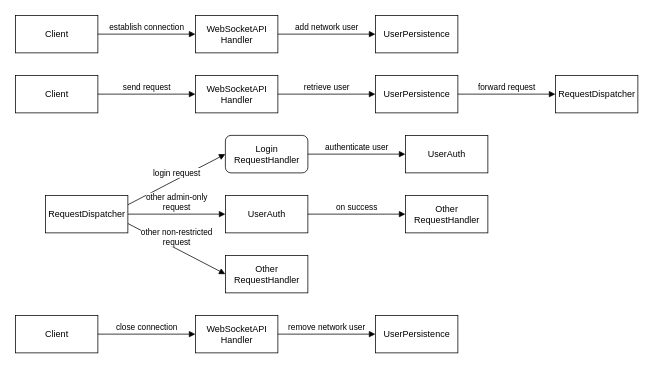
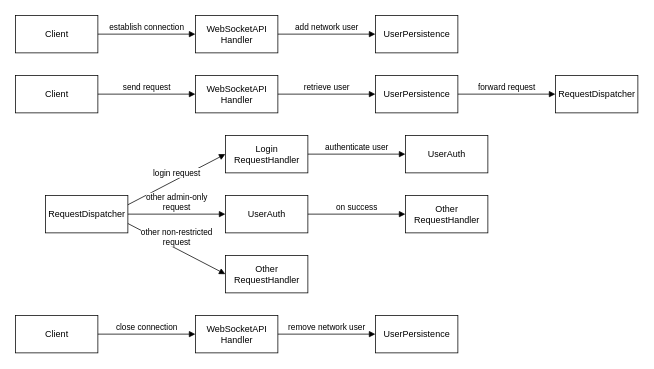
(267, 154) -> (267, 154)
